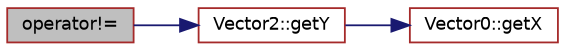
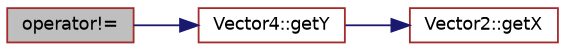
(272, 25) -> (272, 25)
(484, 25) -> (484, 25)
